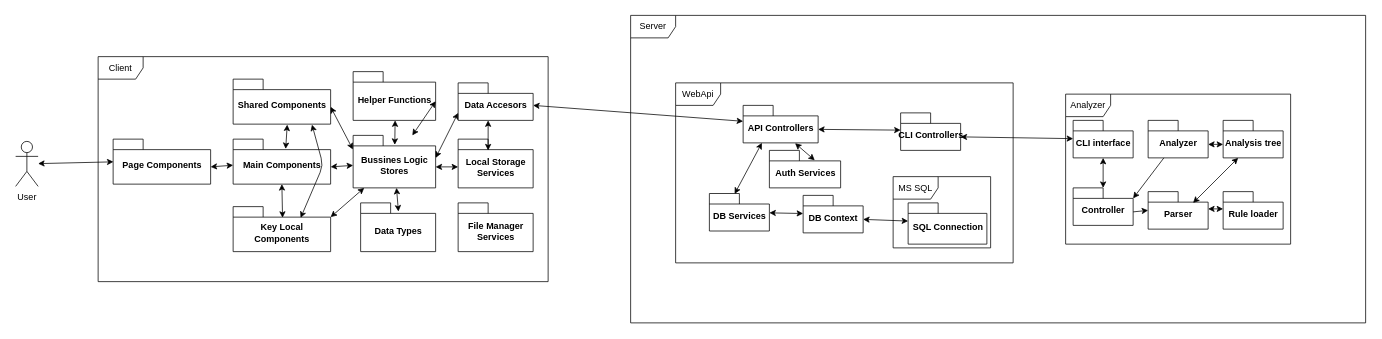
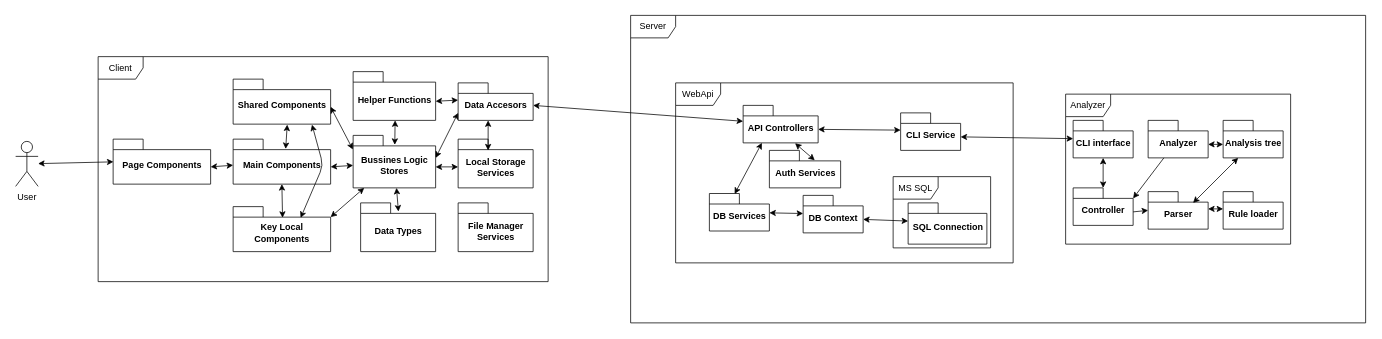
(424, 118) -> (447, 101)
(931, 135) -> (931, 135)
